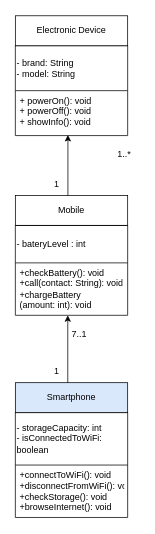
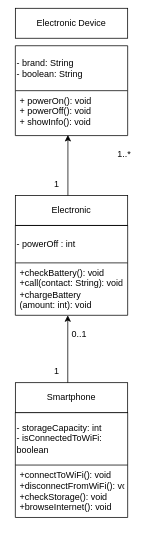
(72, 30) -> (72, 23)
(50, 68) -> (54, 68)
(72, 210) -> (72, 210)
(58, 244) -> (51, 244)
(80, 334) -> (80, 334)
(72, 398) -> (72, 398)
